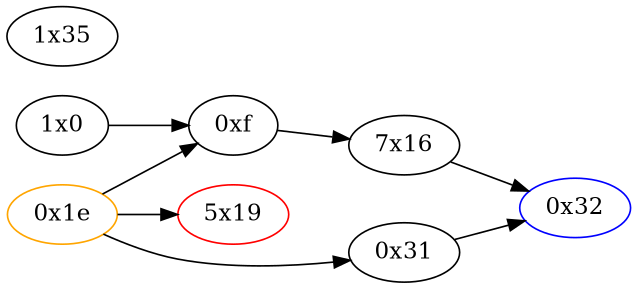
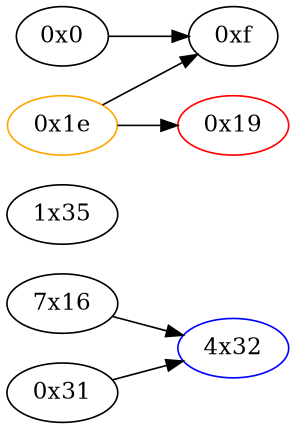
(62, 125) -> (62, 36)
(305, 134) -> none
(575, 208) -> (233, 348)
(233, 214) -> (233, 125)
(216, 264) -> none
